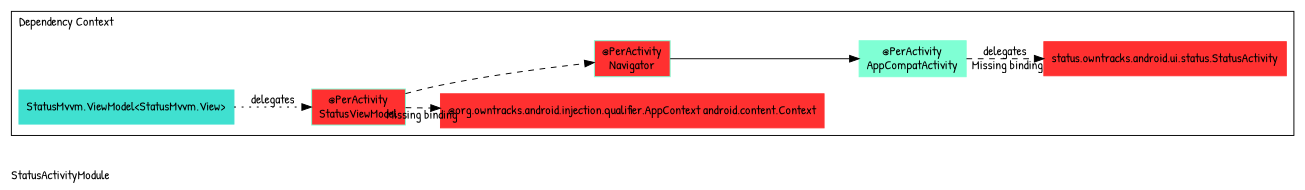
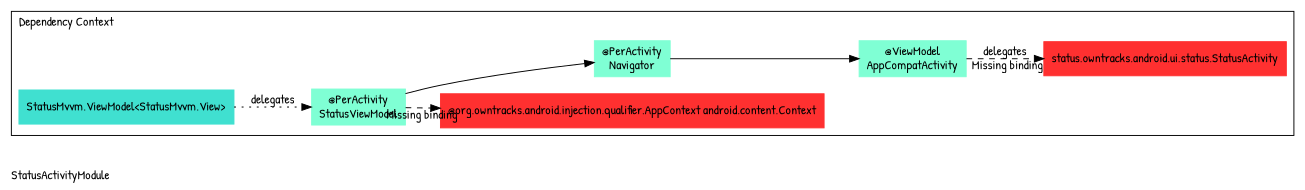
(632, 59) -> (632, 59)
(913, 59) -> (913, 59)
(495, 76) -> (495, 76)
(359, 107) -> (359, 107)
